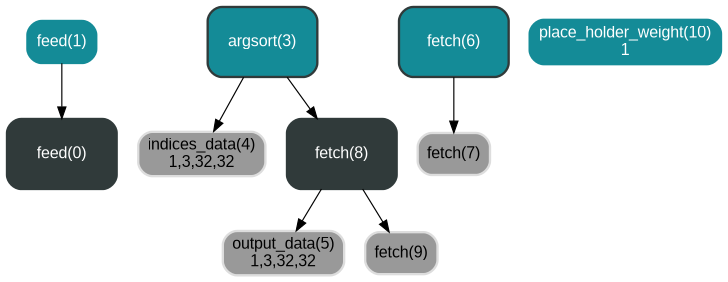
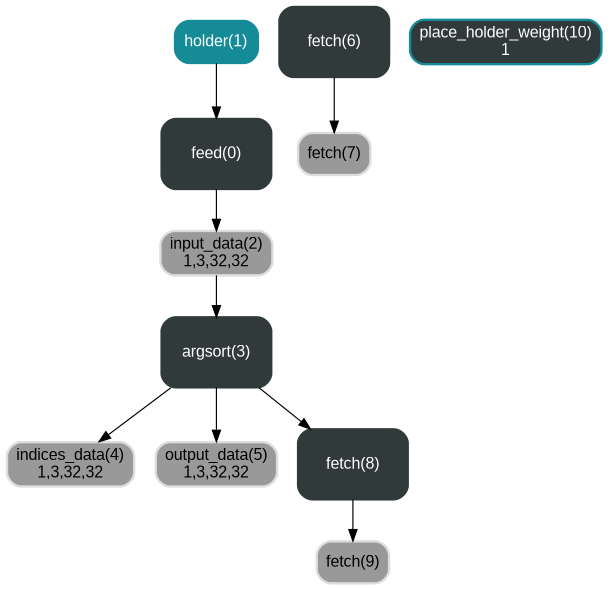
(62, 42) -> (216, 42)
(262, 42) -> (216, 352)
(454, 42) -> (334, 42)
(625, 42) -> (506, 42)
(312, 205) -> (216, 409)
none -> (216, 253)
